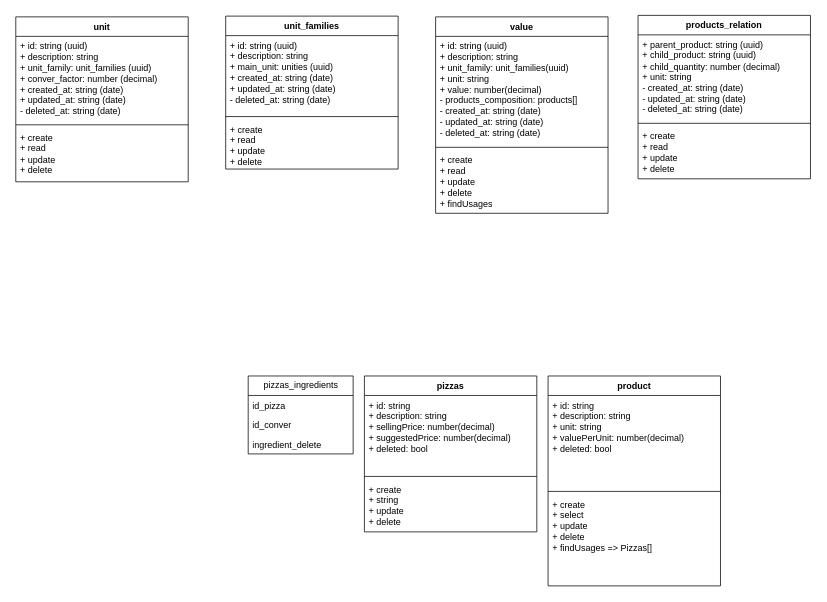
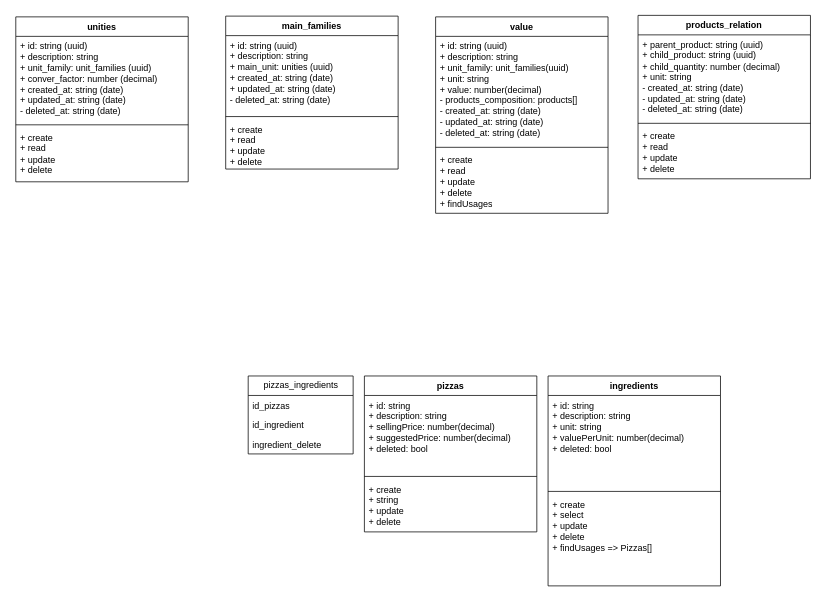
(312, 27) -> (312, 27)
(102, 28) -> (102, 28)
(634, 387) -> (634, 387)
(270, 406) -> (273, 406)
(274, 426) -> (282, 426)
